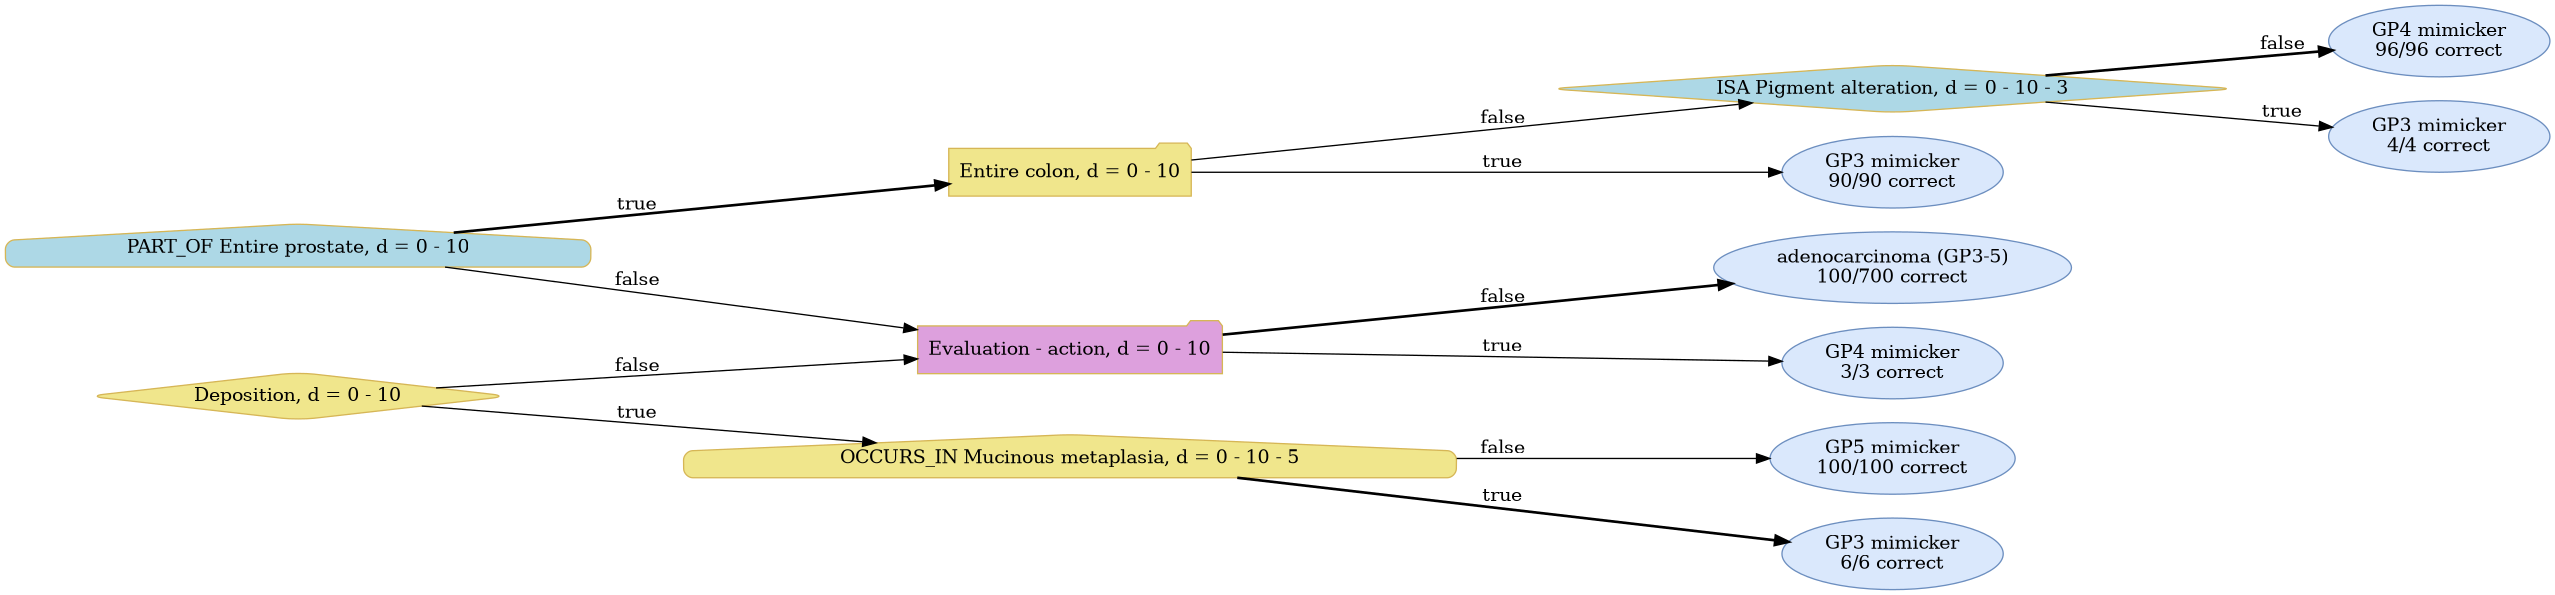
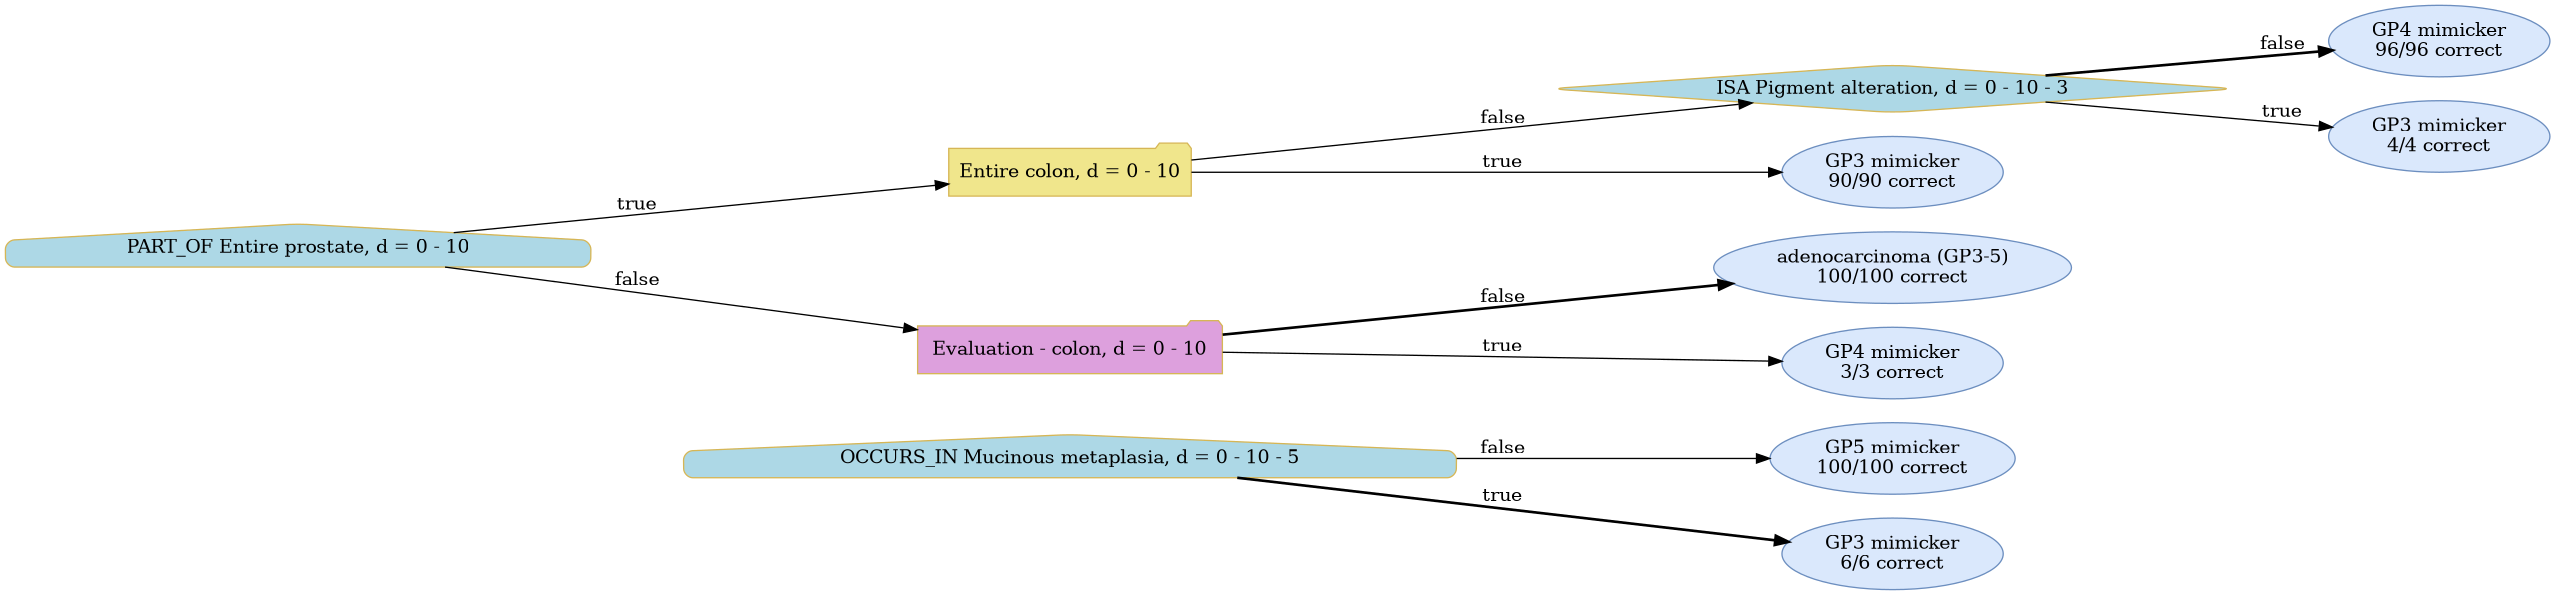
(694, 209) -> (694, 209)
(1893, 277) -> (1893, 277)
(1070, 350) -> (1070, 350)
(298, 396) -> none
(1070, 458) -> (1070, 458)
